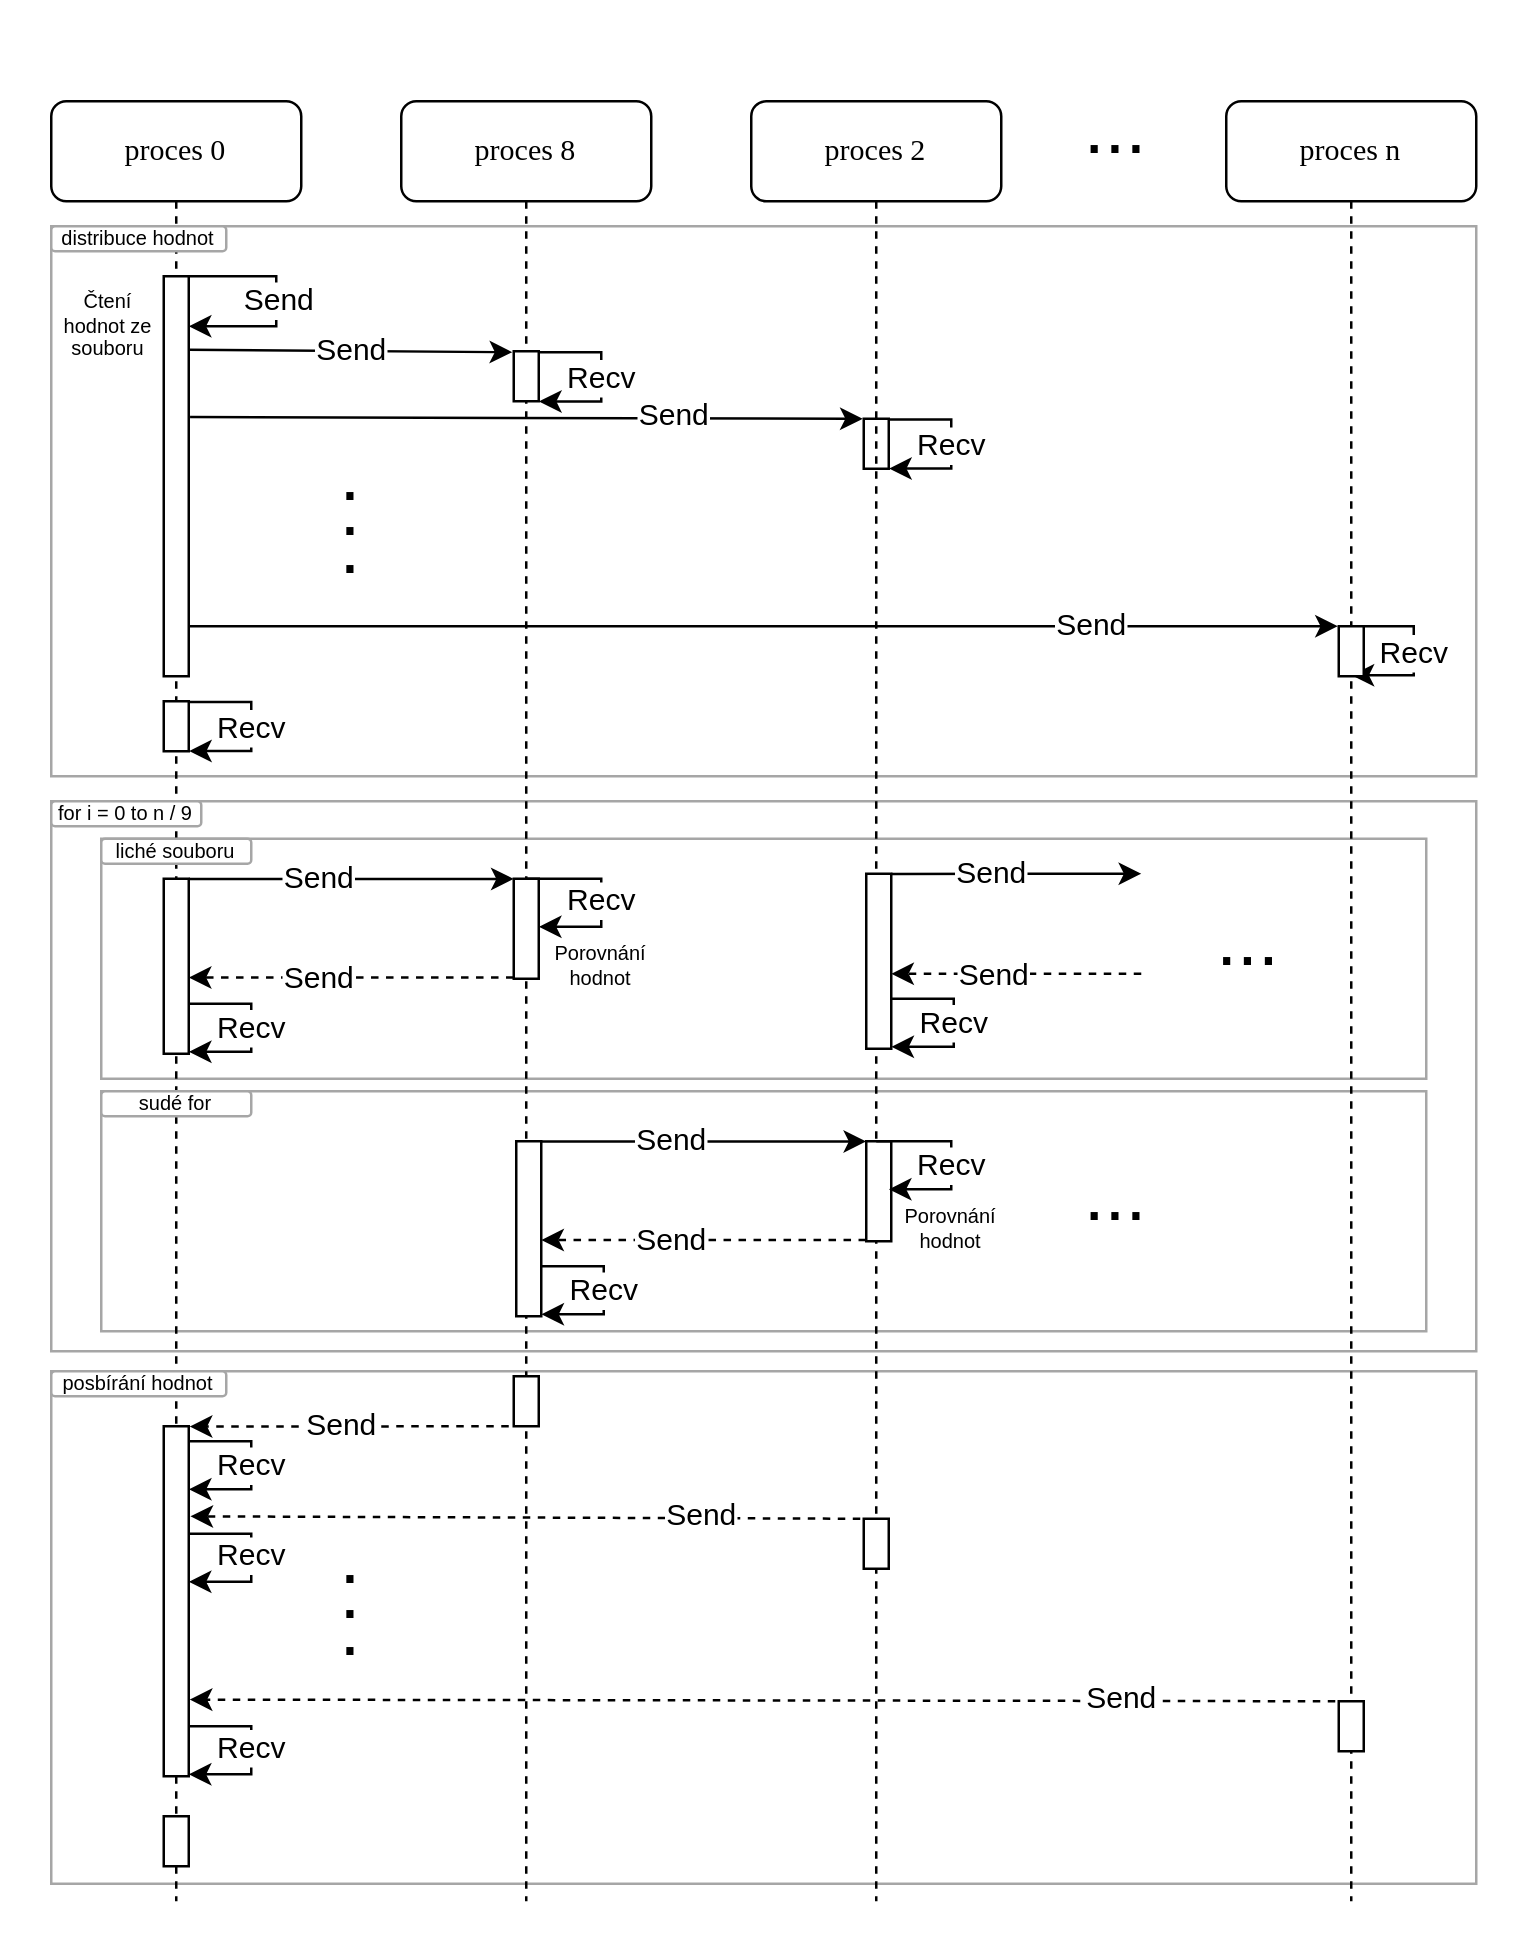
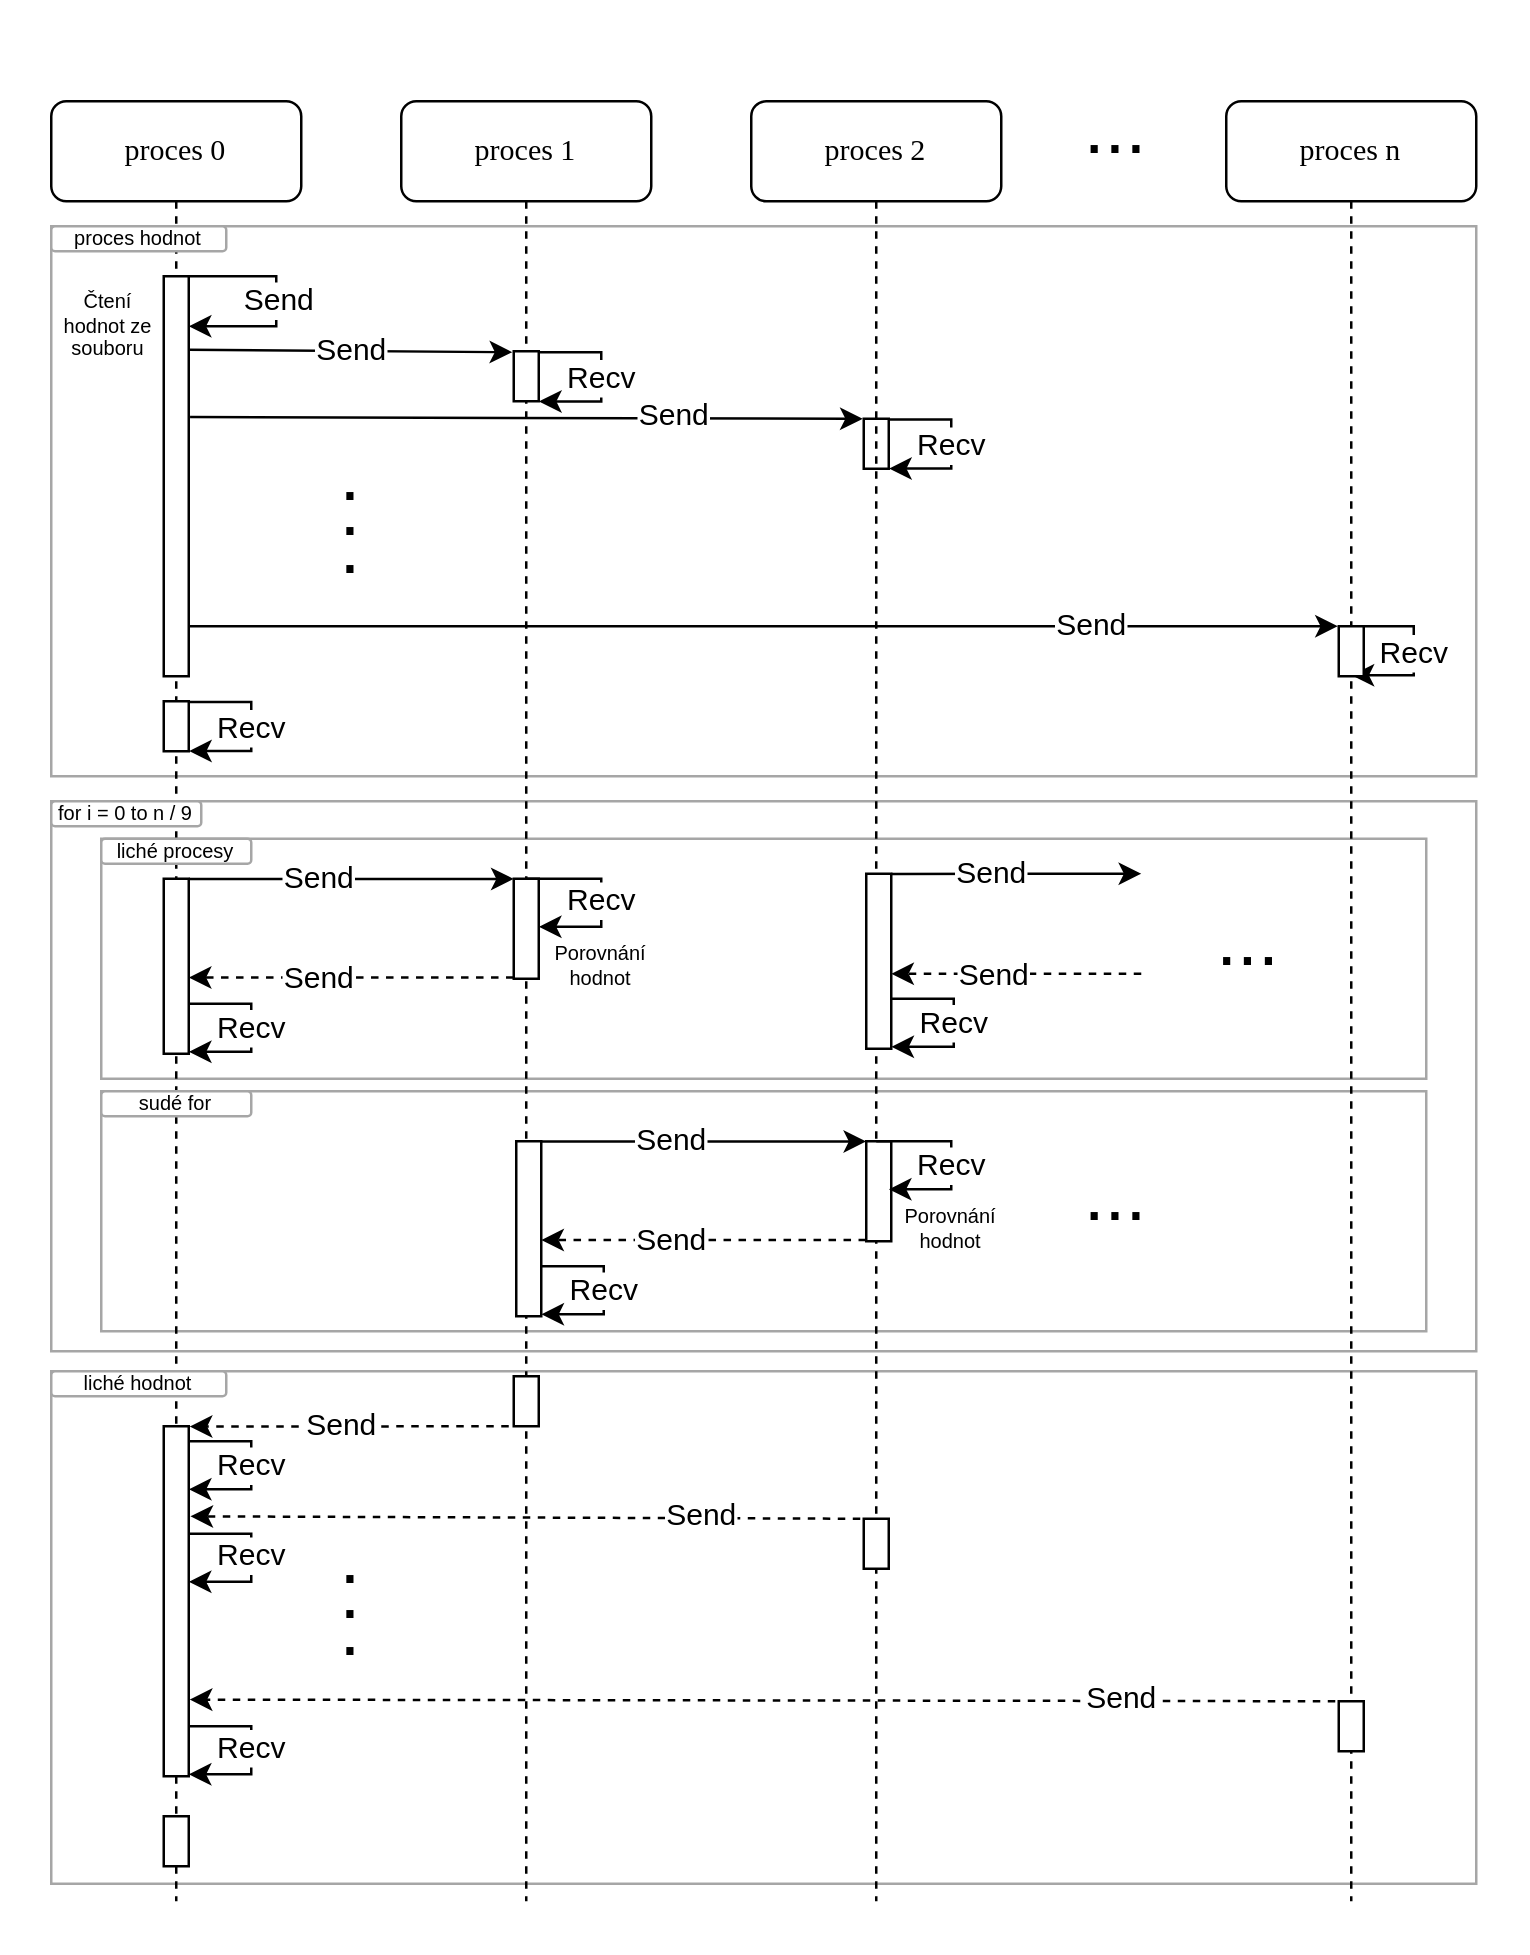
(526, 151) -> (526, 151)
(139, 239) -> (139, 239)
(176, 851) -> (176, 851)
(139, 1384) -> (139, 1384)
